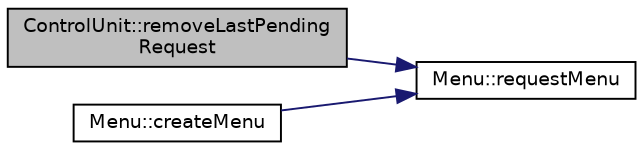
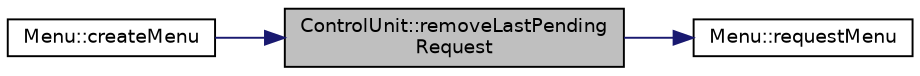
(339, 103) -> (240, 38)
